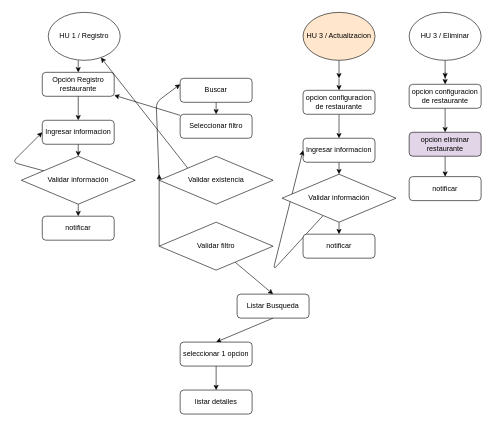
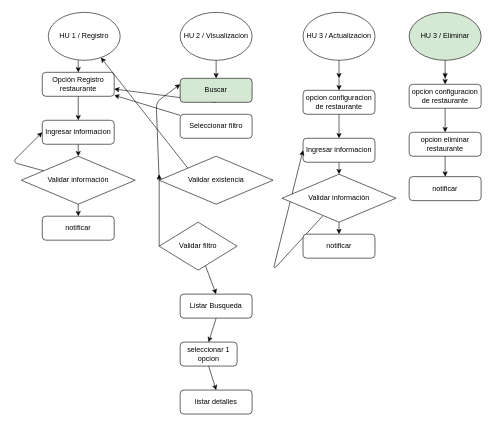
none -> (216, 36)
(339, 36) -> (339, 36)
(446, 36) -> (446, 36)
none -> (216, 72)
(216, 90) -> (216, 90)
(216, 108) -> (149, 94)
(446, 144) -> (446, 144)
(216, 246) -> (198, 246)
(273, 306) -> (216, 306)
(216, 354) -> (209, 354)
